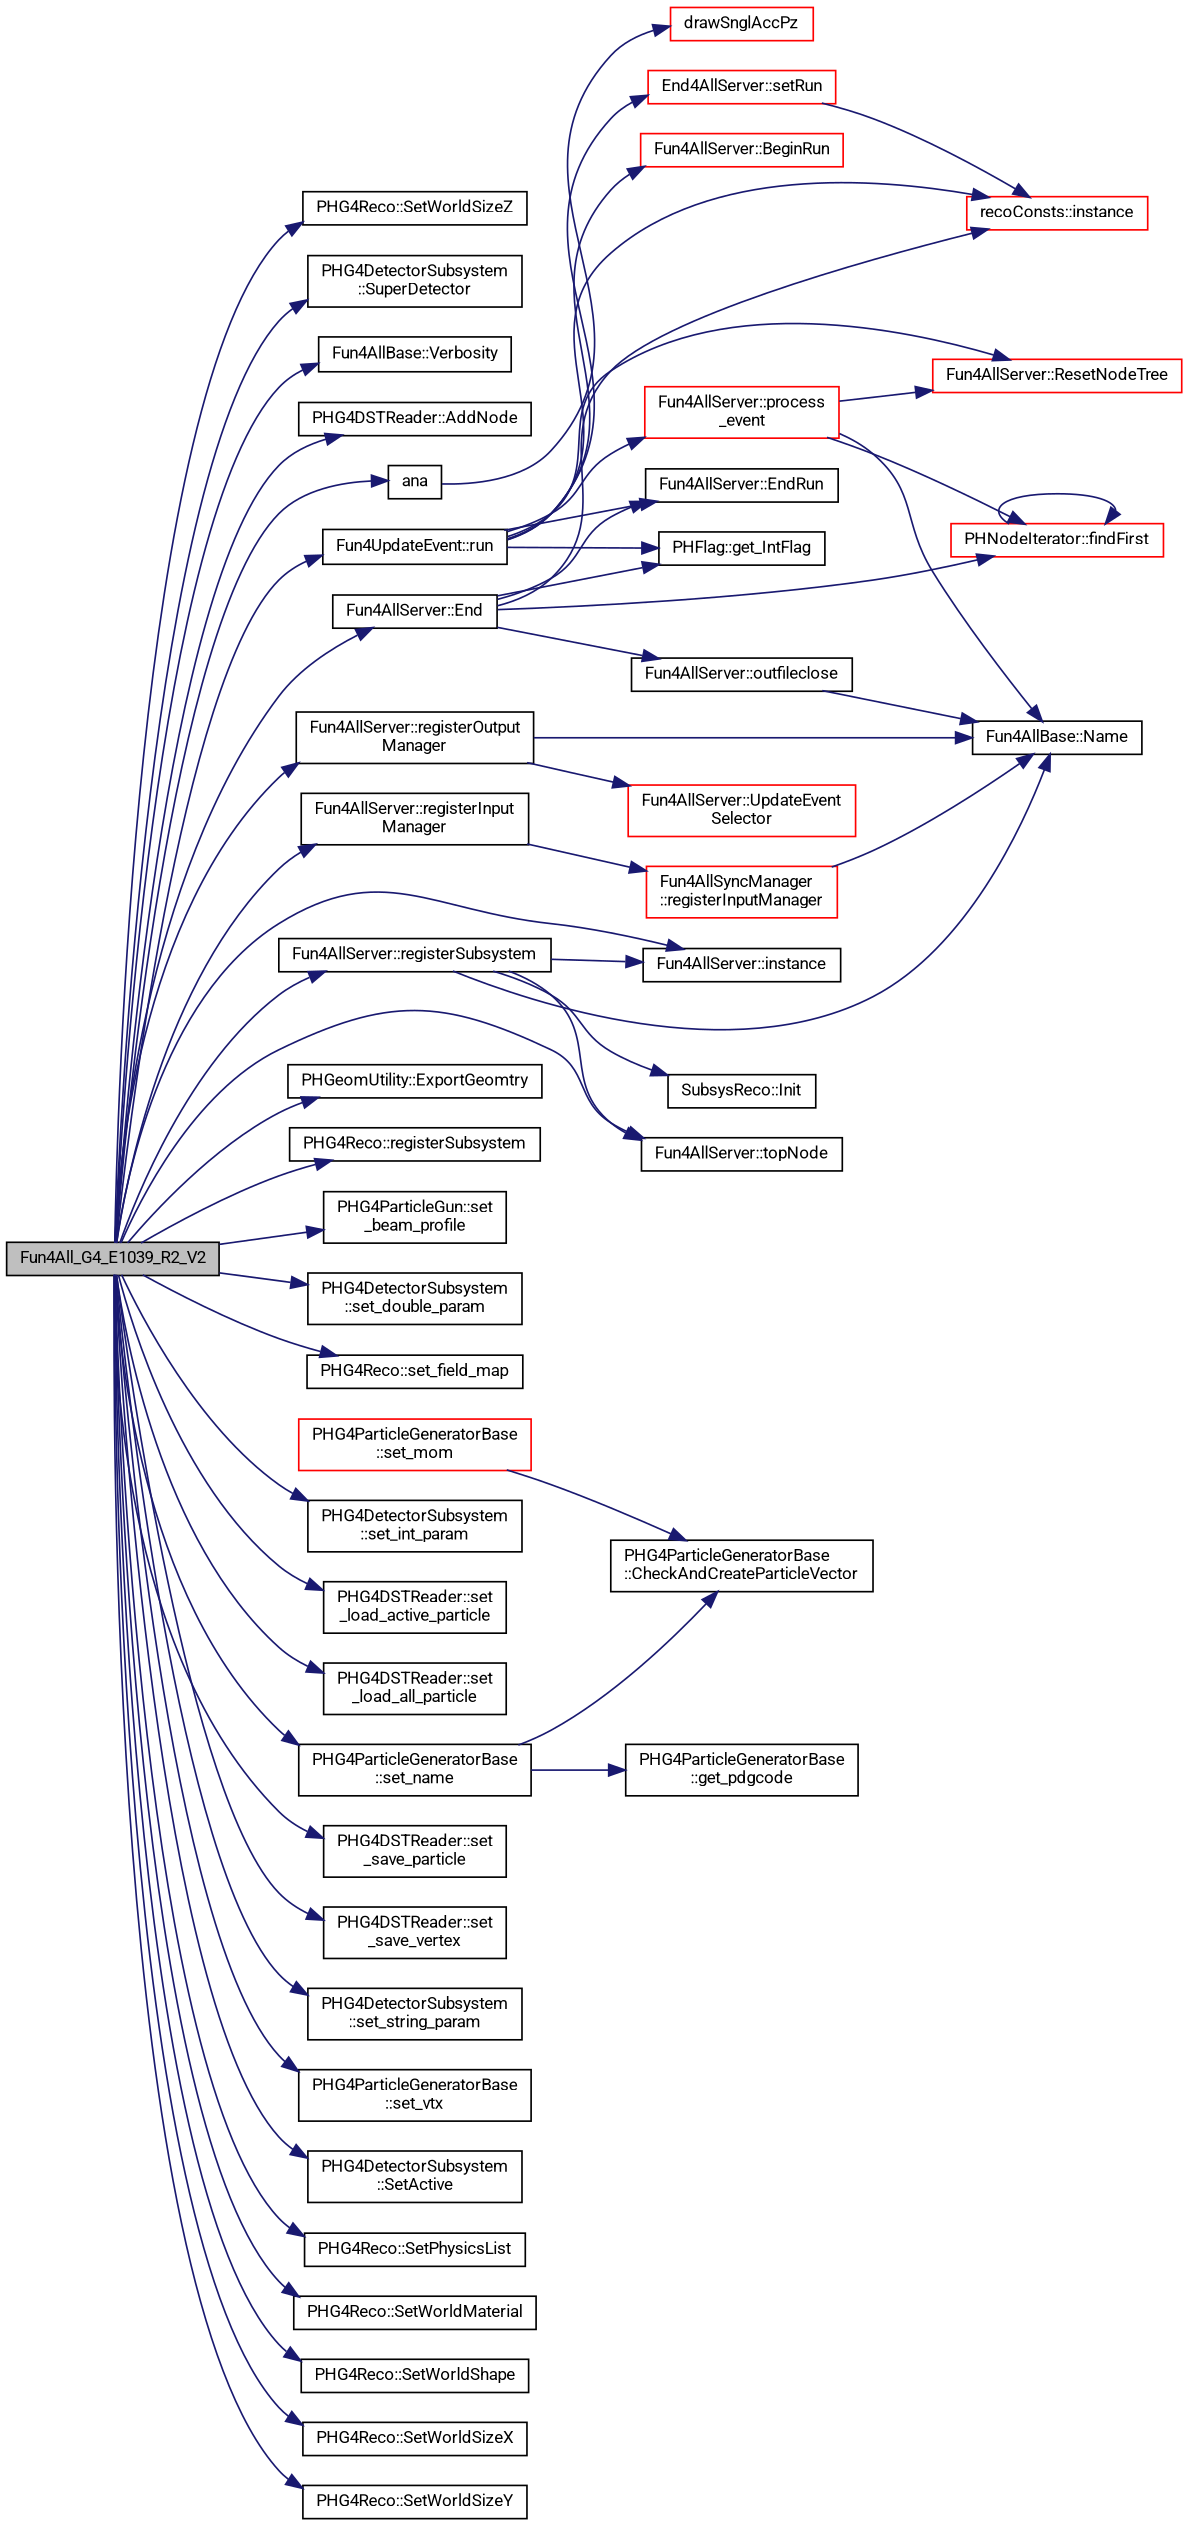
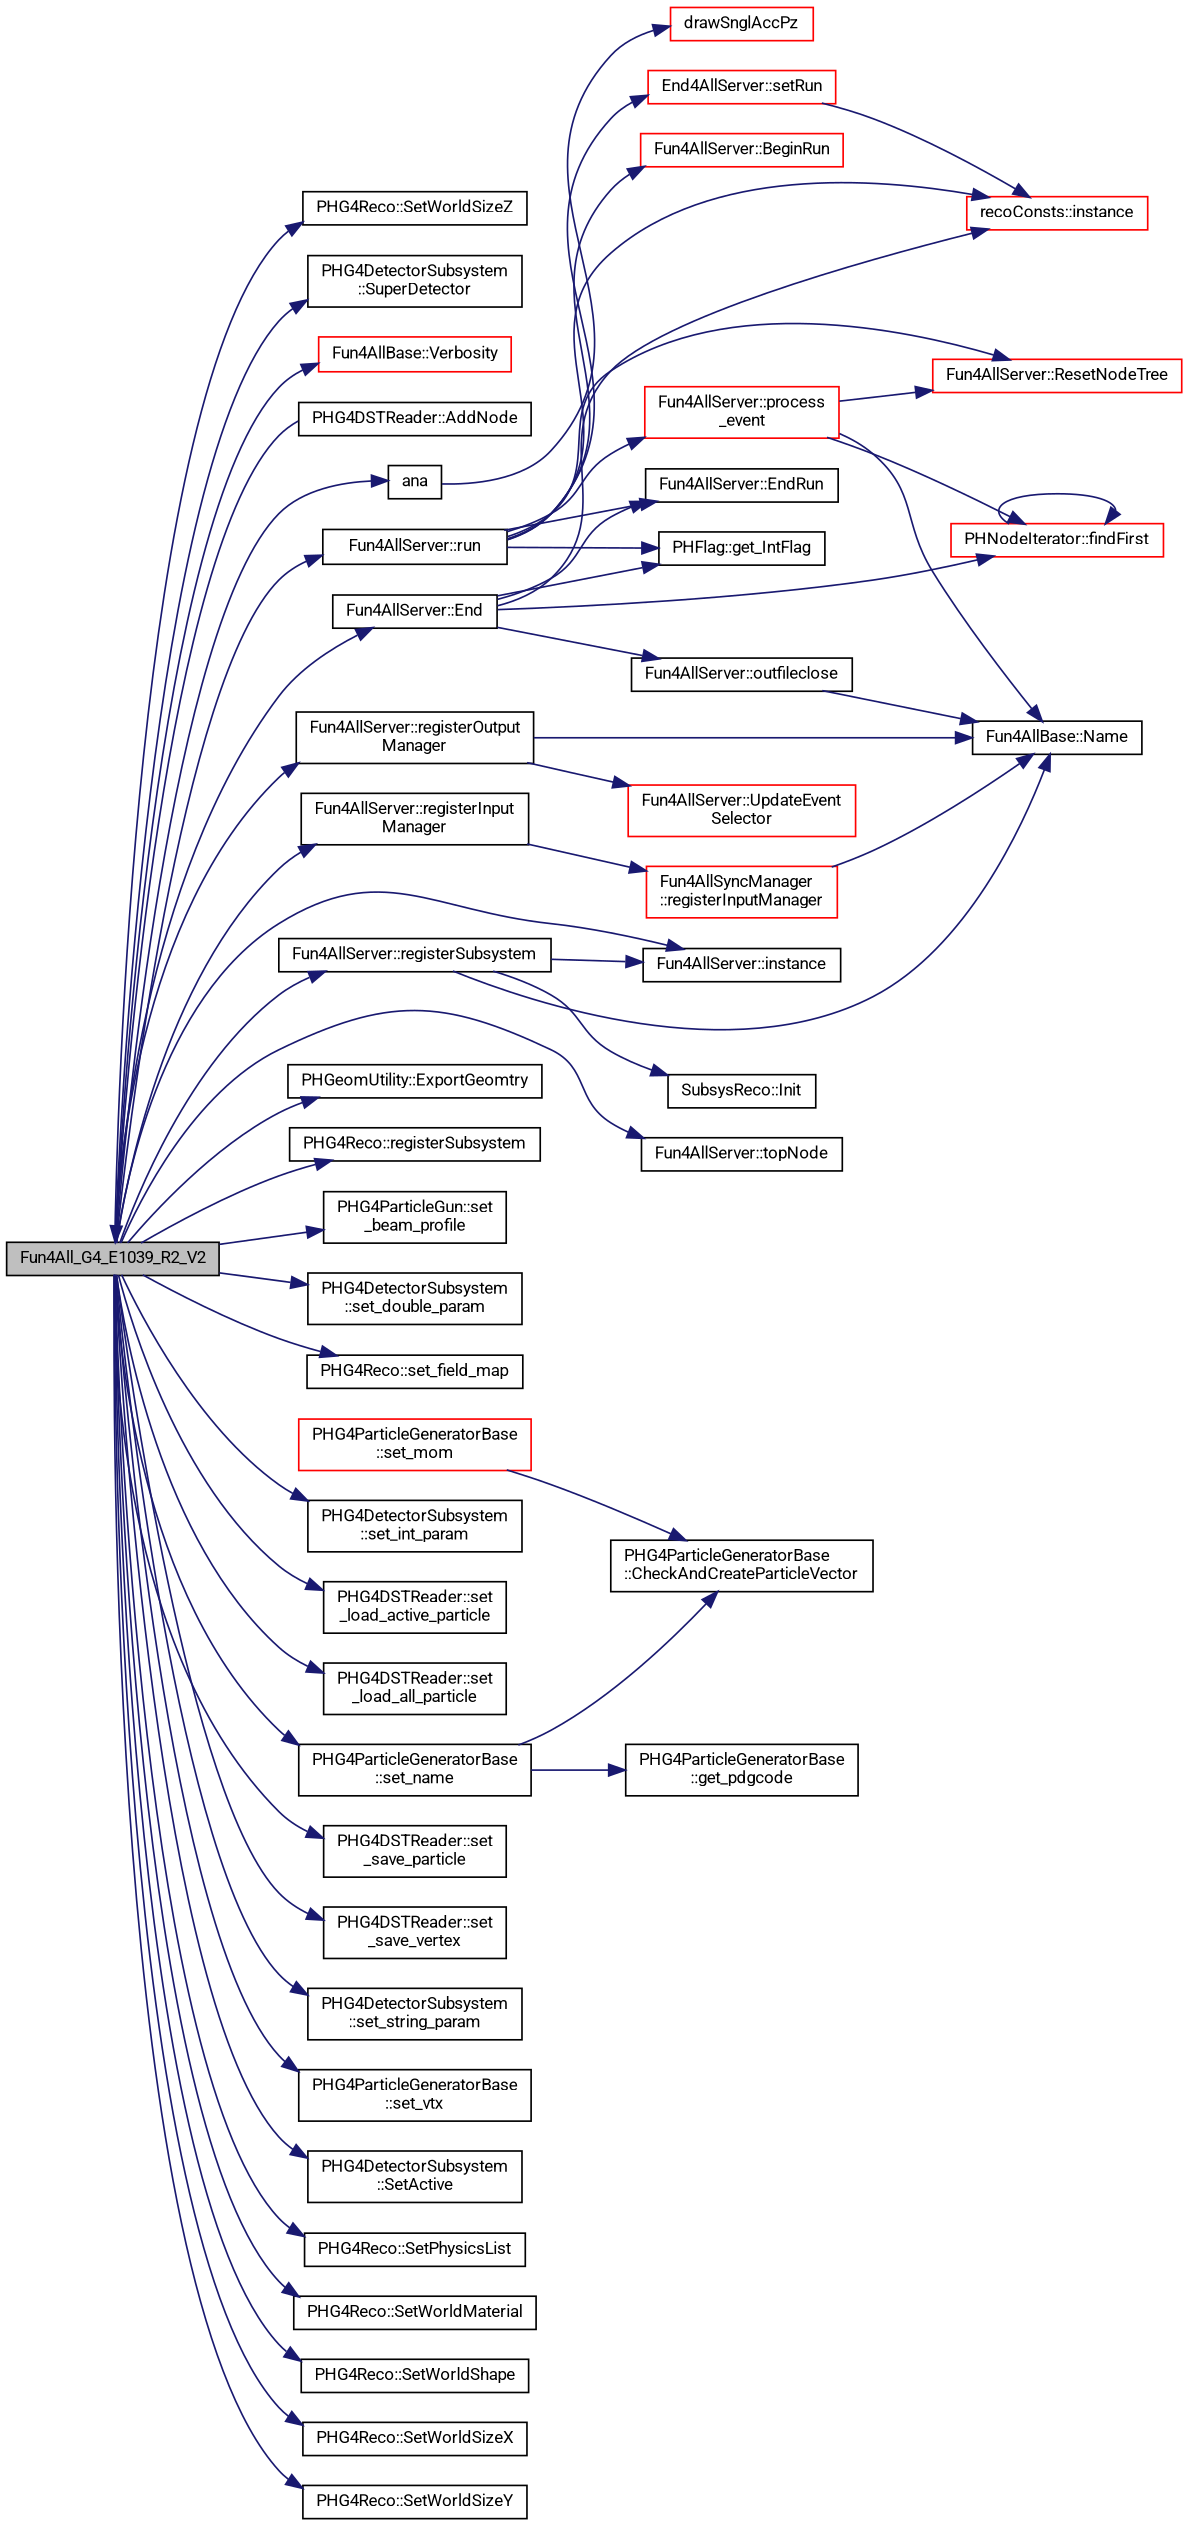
(415, 354) -> (415, 354)
(415, 547) -> (415, 547)
(180, 733) -> (199, 624)
(578, 1044) -> none
